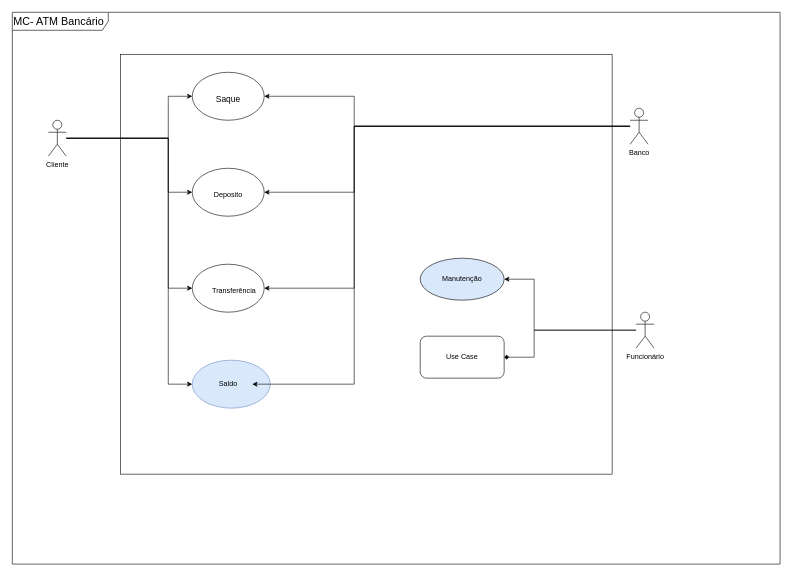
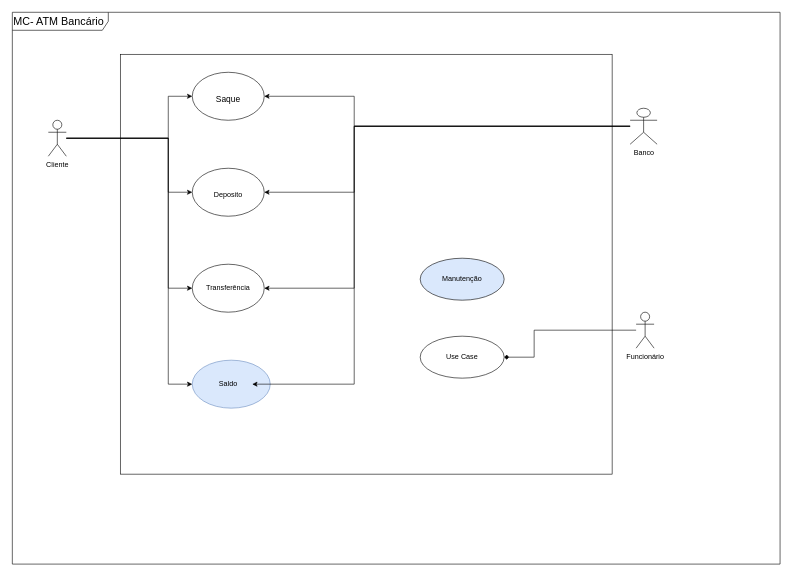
(639, 126) -> (644, 126)
(534, 279) -> none
(234, 291) -> (228, 288)
(462, 357) -> (462, 357)
